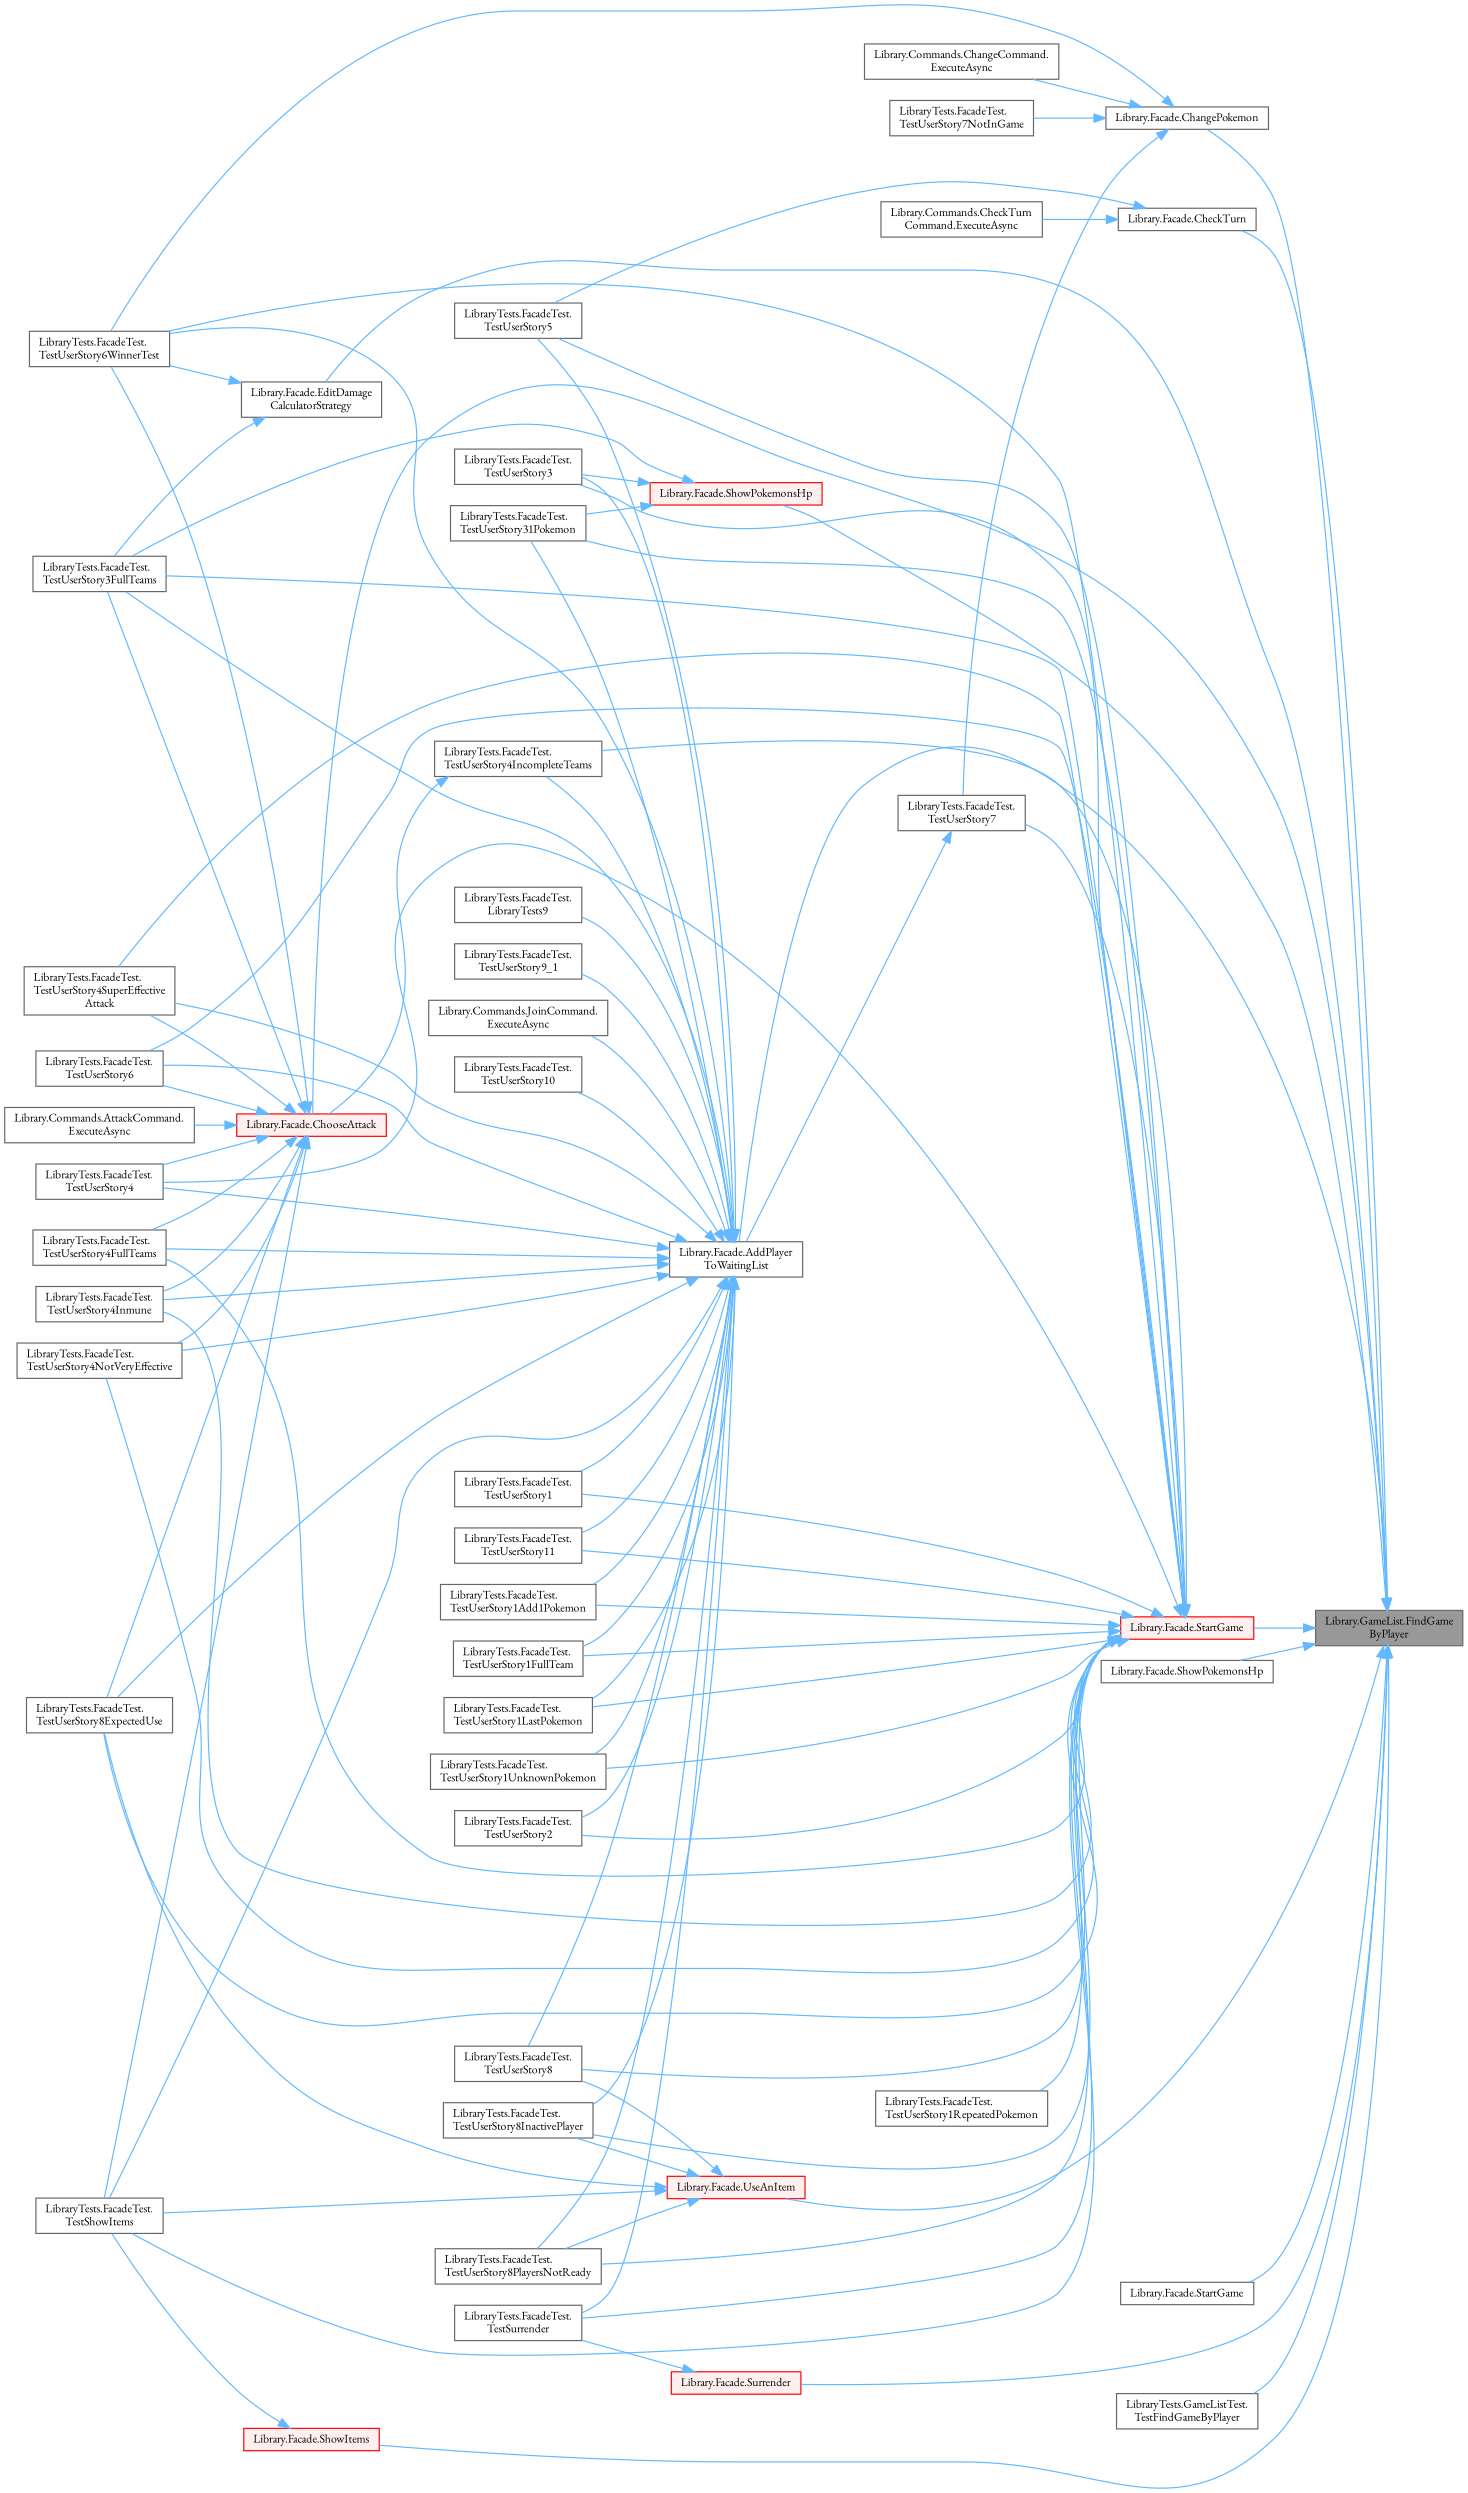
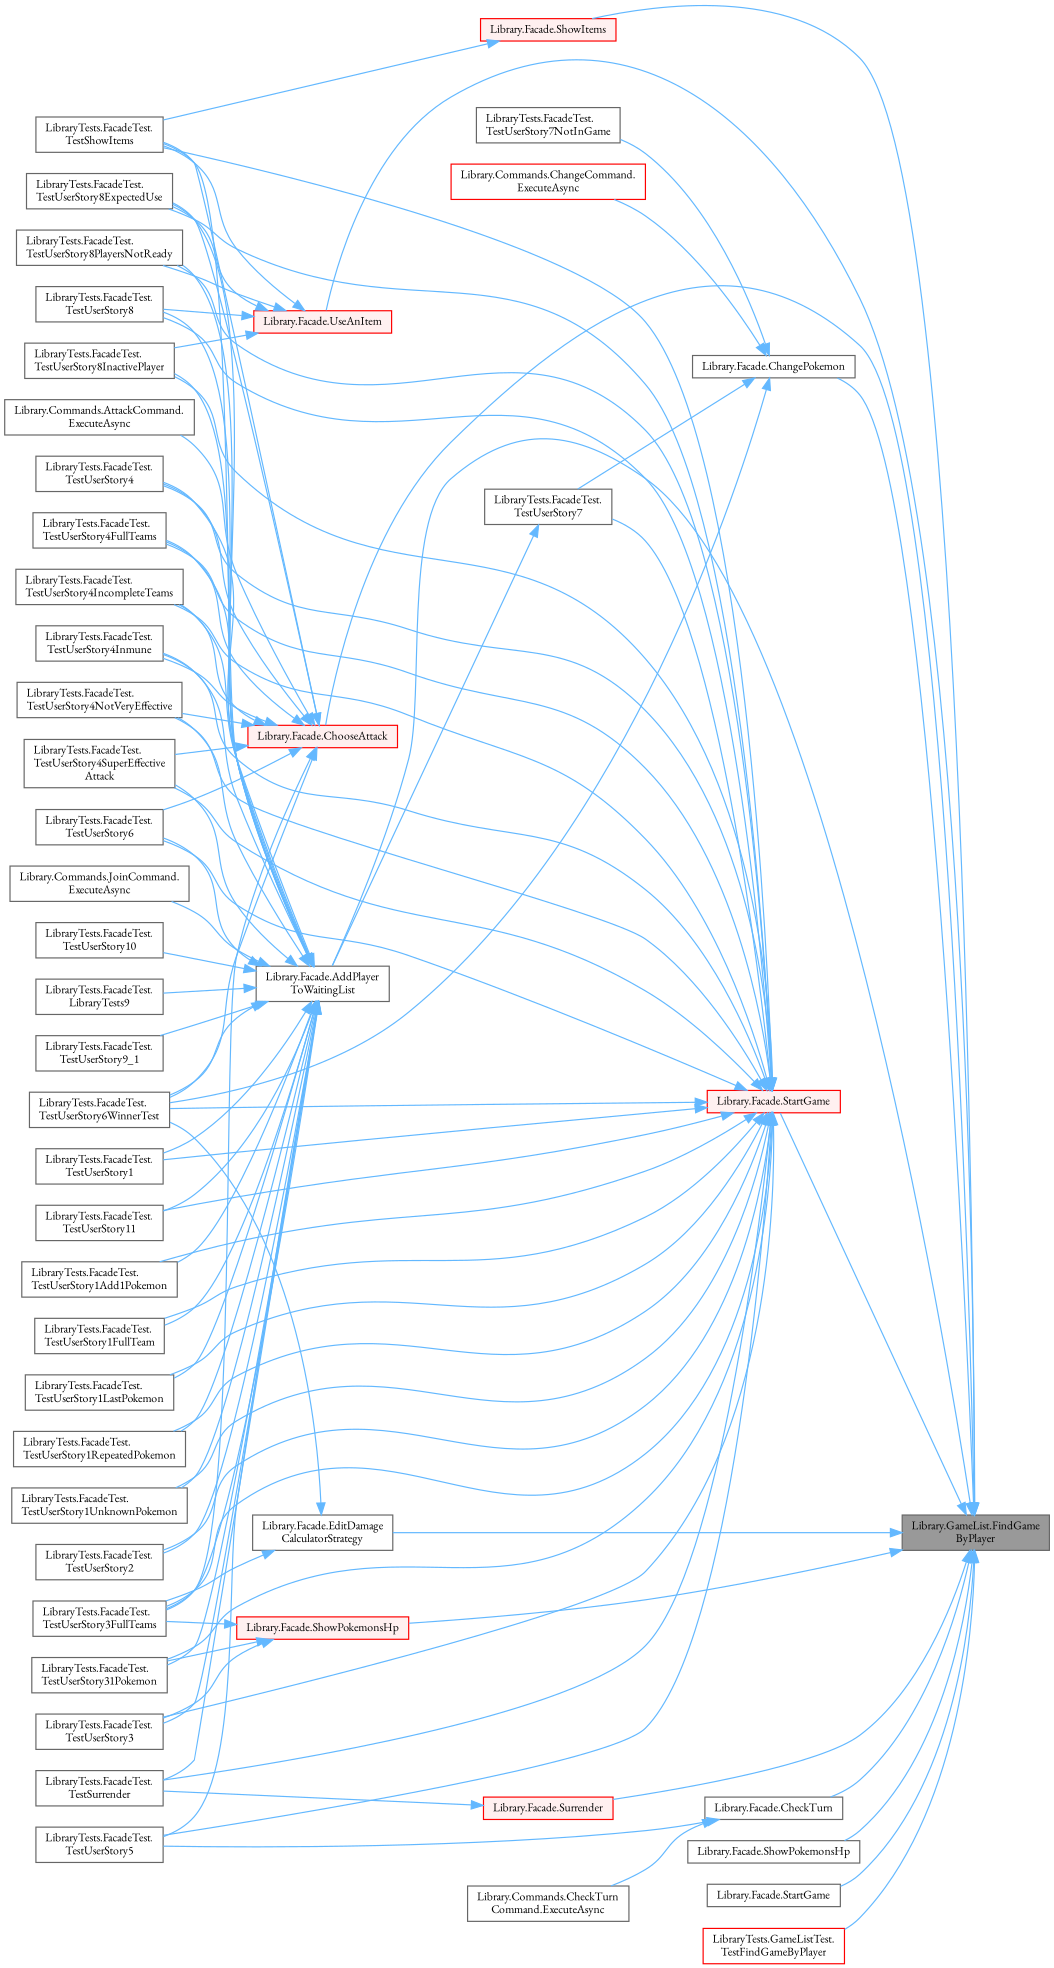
(962, 62) -> (548, 182)
(404, 956) -> (216, 663)
none -> (264, 1217)
(1187, 2411) -> (774, 1946)
